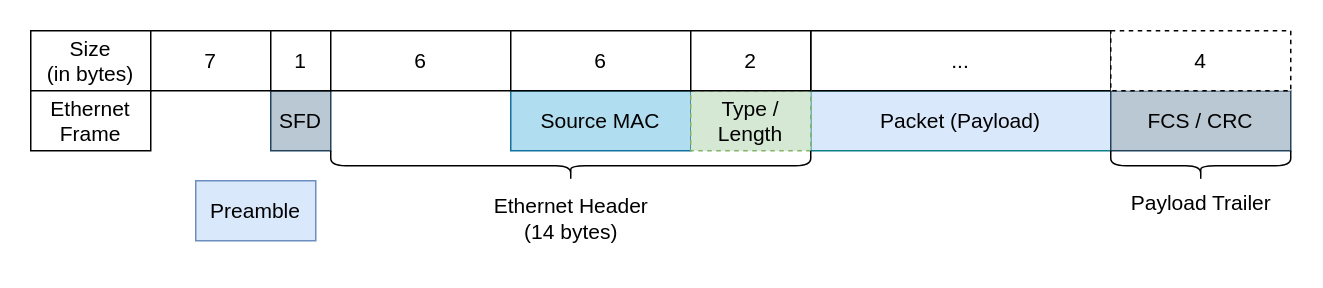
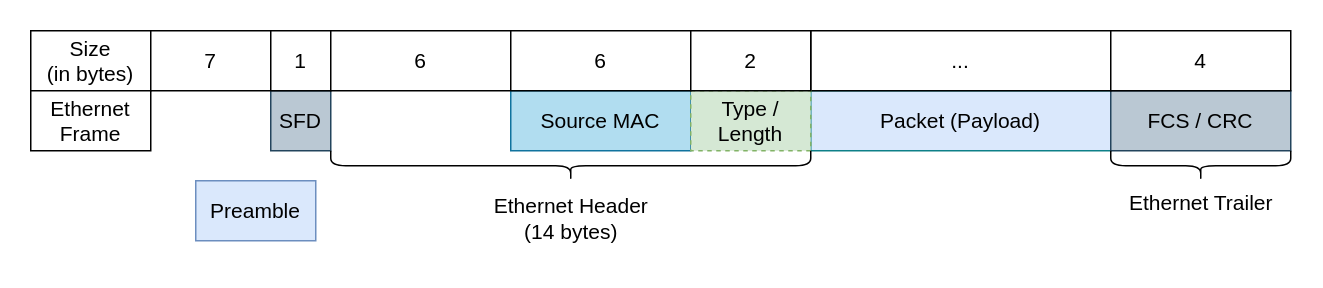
(1201, 61) -> (1201, 61)
(1202, 203) -> (1202, 203)
